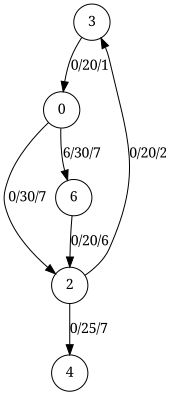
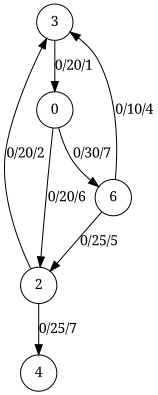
none -> (113, 104)
(82, 154) -> (92, 154)
(27, 198) -> (67, 198)
(90, 241) -> (99, 241)
